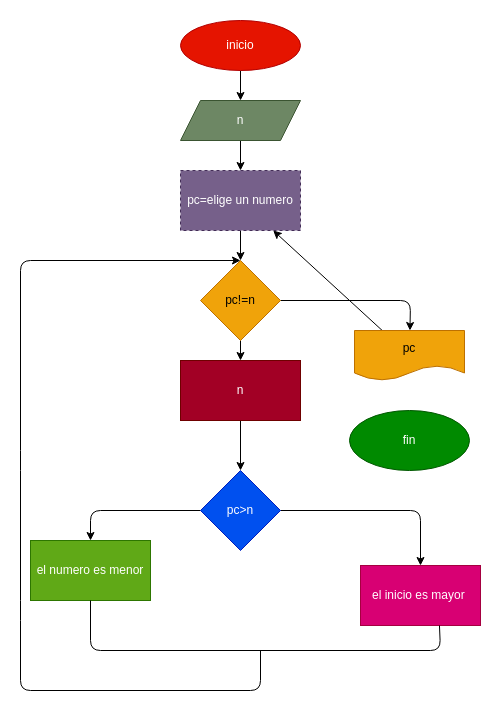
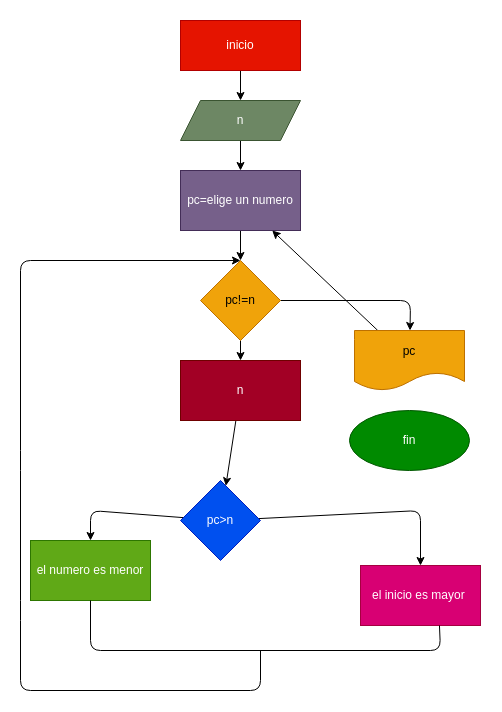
(241, 46) -> (241, 46)
(241, 201) -> (241, 201)
(410, 356) -> (410, 361)
(241, 511) -> (221, 521)
